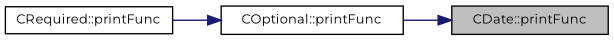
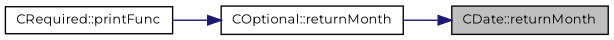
(312, 20) -> (312, 20)
(530, 20) -> (530, 20)
